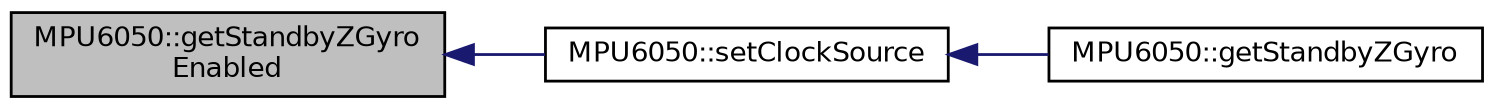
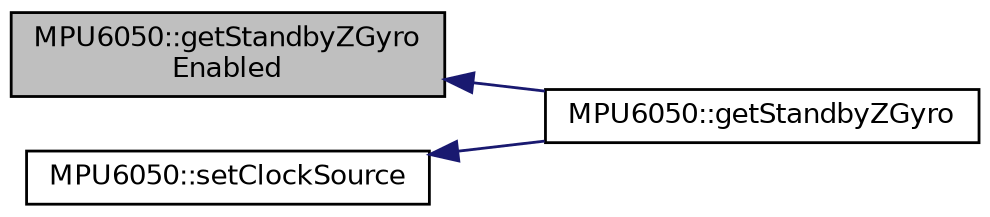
(509, 55) -> (509, 87)
